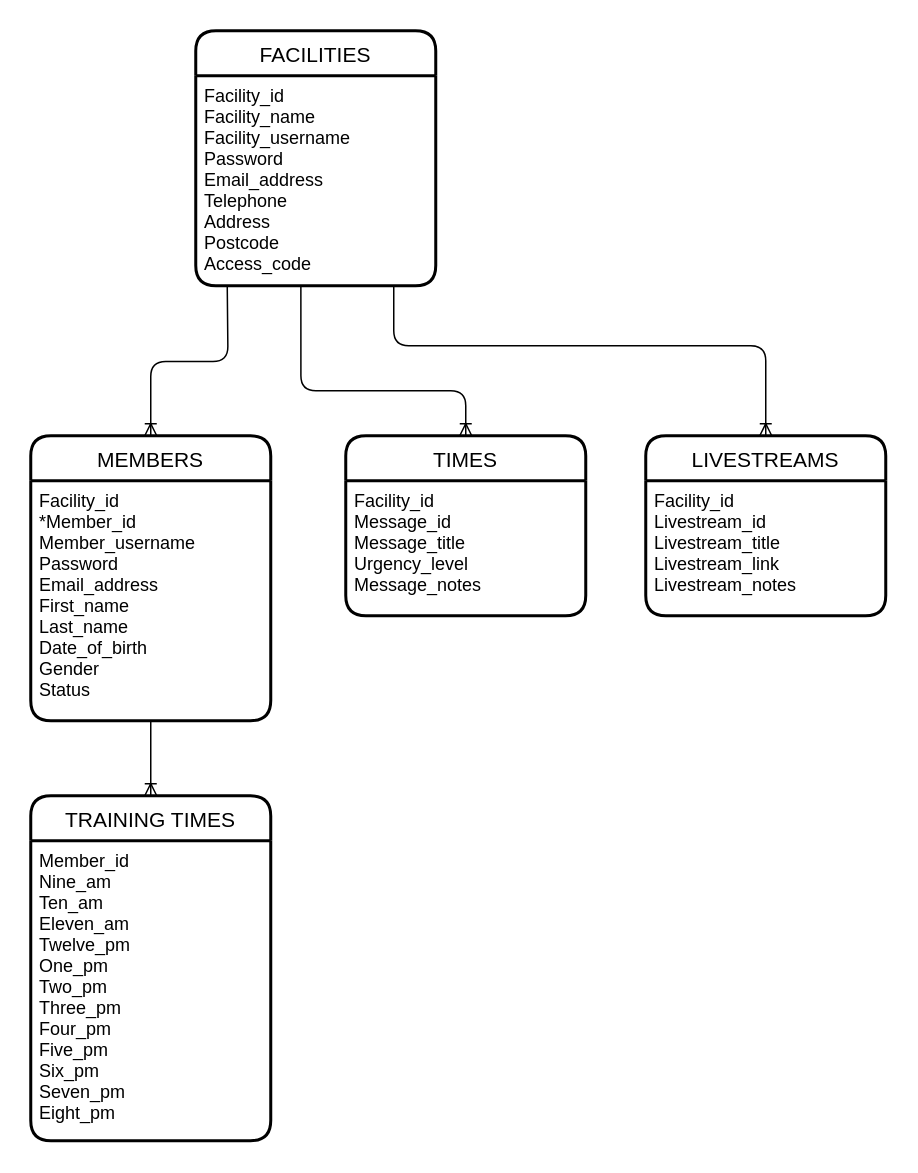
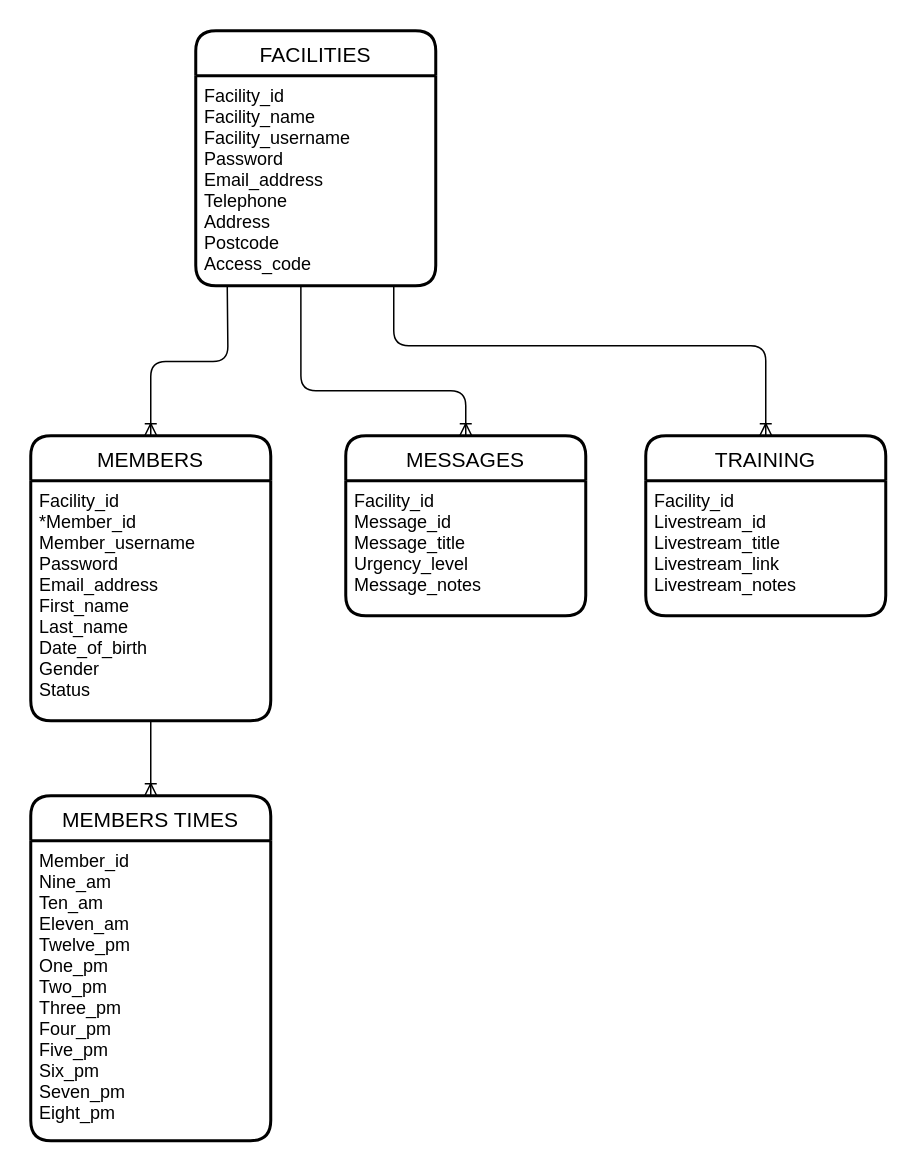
(465, 460) -> (465, 460)
(765, 460) -> (765, 460)
(150, 820) -> (150, 820)
